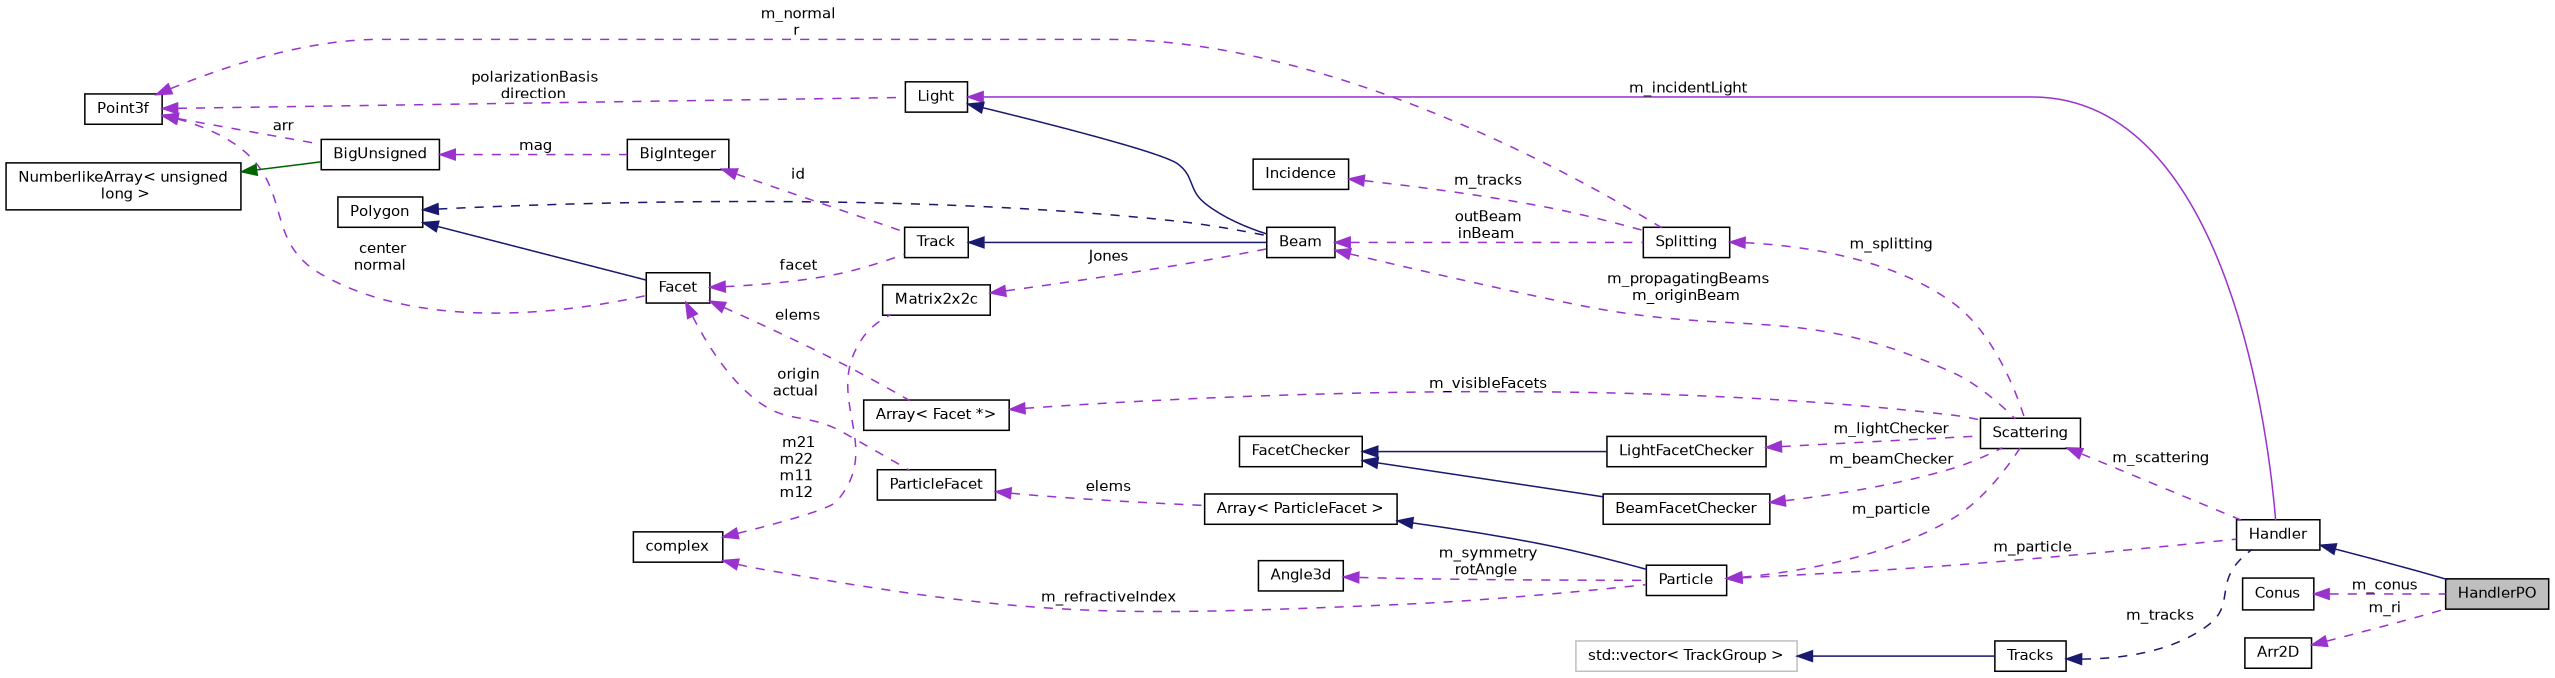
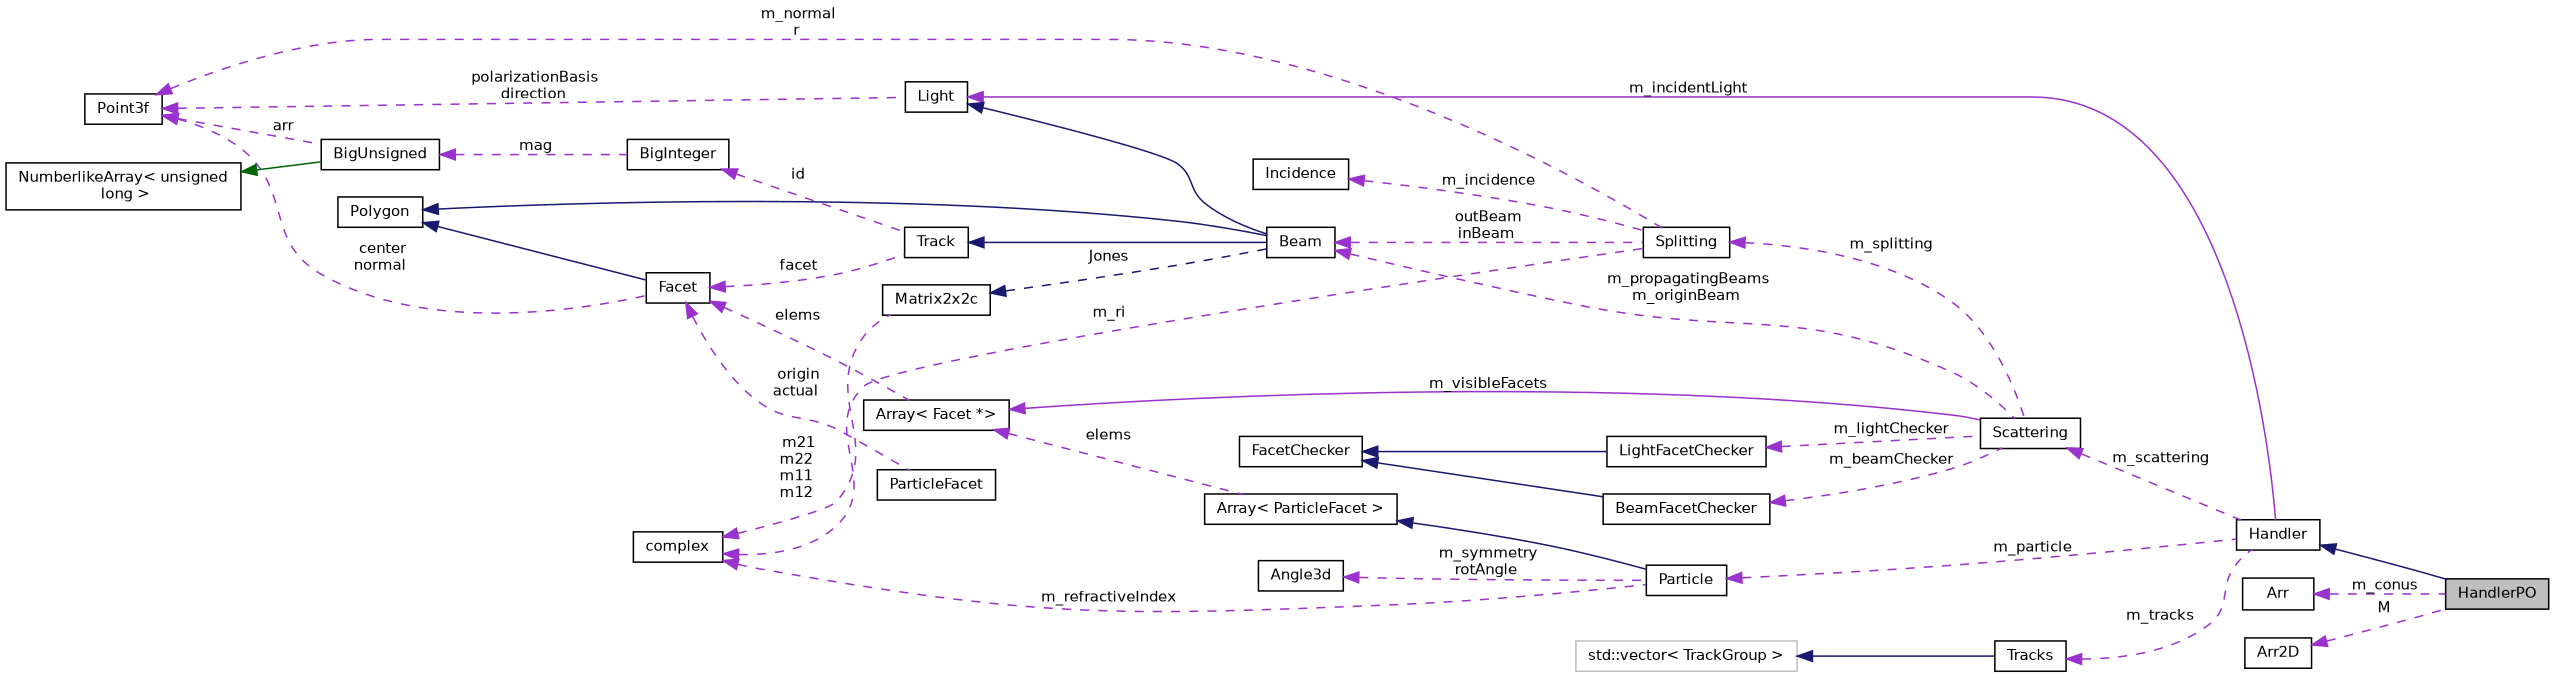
(1486, 181) -> (1486, 181)
(853, 202) -> (853, 202)
(1136, 272) -> (1136, 272)
none -> (1126, 329)
(1503, 392) -> (1503, 392)
(1108, 500) -> (1126, 464)
(1898, 544) -> none
(2278, 594) -> (2278, 594)
(2383, 608) -> (2383, 608)
(2190, 636) -> (2190, 636)
